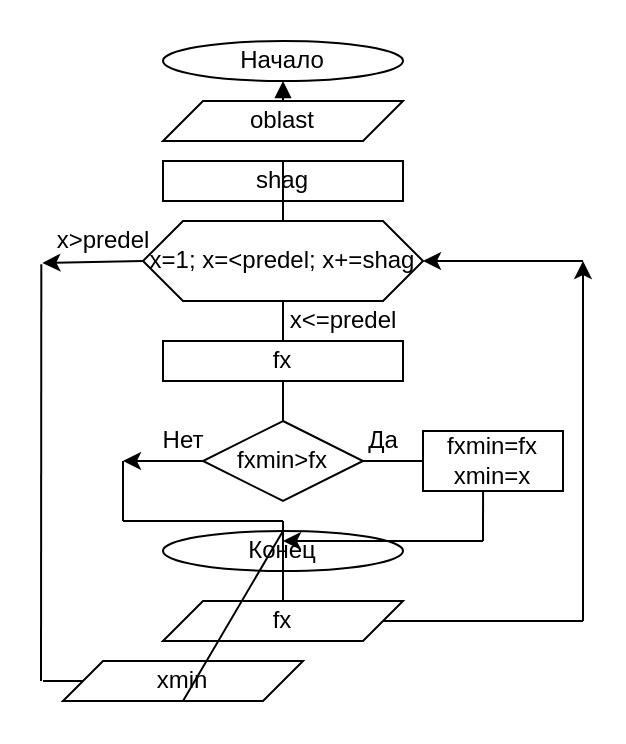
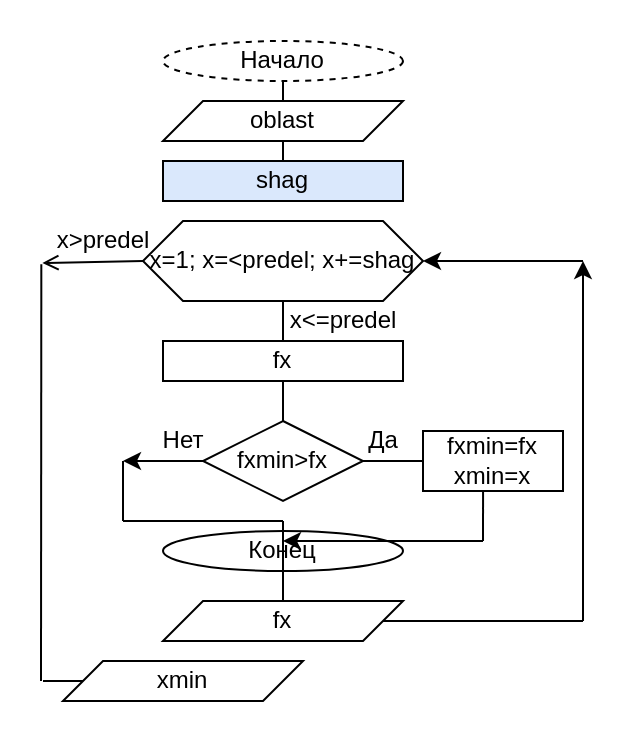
(283, 61) -> (283, 61)
(283, 98) -> (283, 90)
(283, 181) -> (283, 181)
(283, 191) -> (283, 151)
(57, 263) -> (53, 263)
(232, 618) -> none
